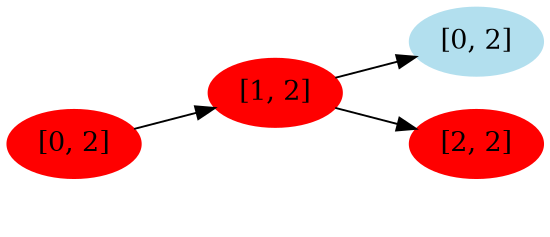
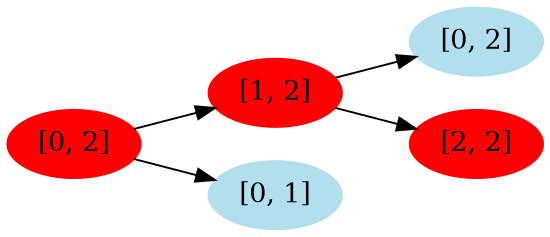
none -> (275, 195)
